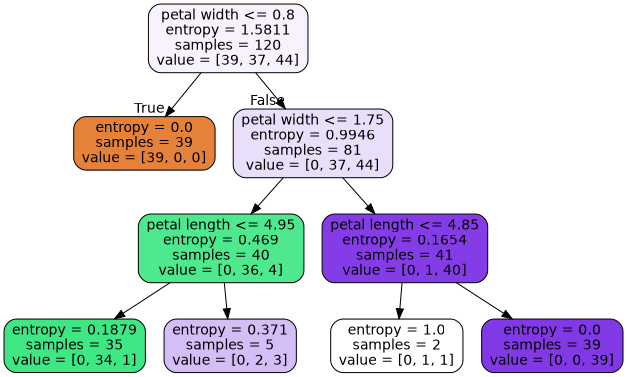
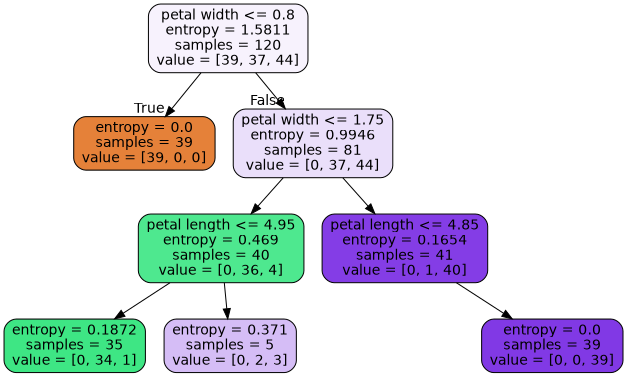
(75, 346) -> (75, 346)
(397, 346) -> none
